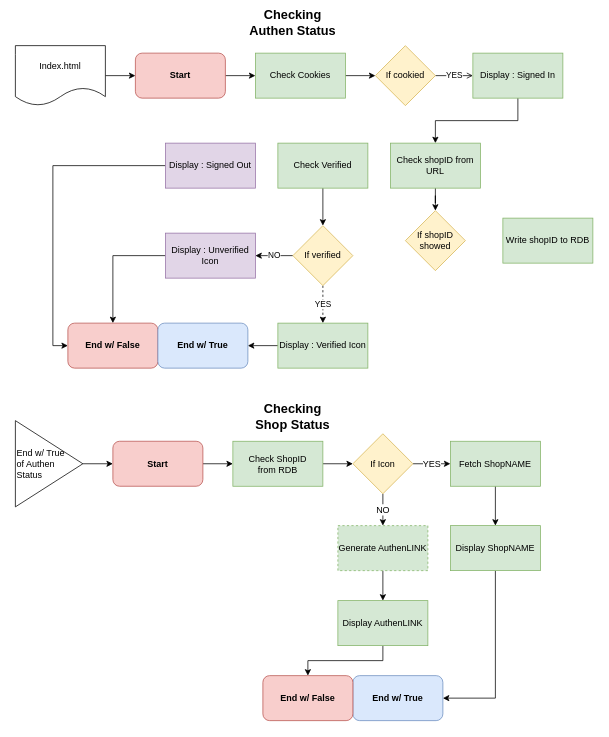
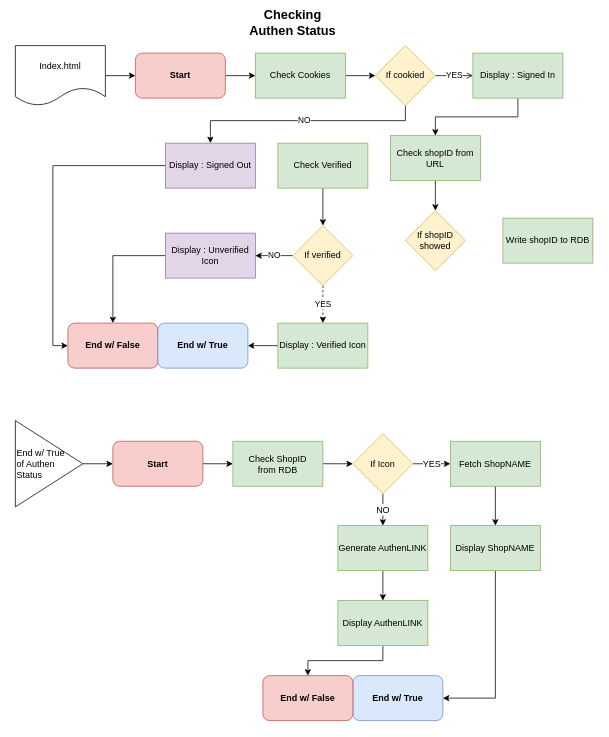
none -> (307, 120)
(435, 165) -> (435, 158)
(293, 417) -> none
(383, 548) -> (383, 548)
